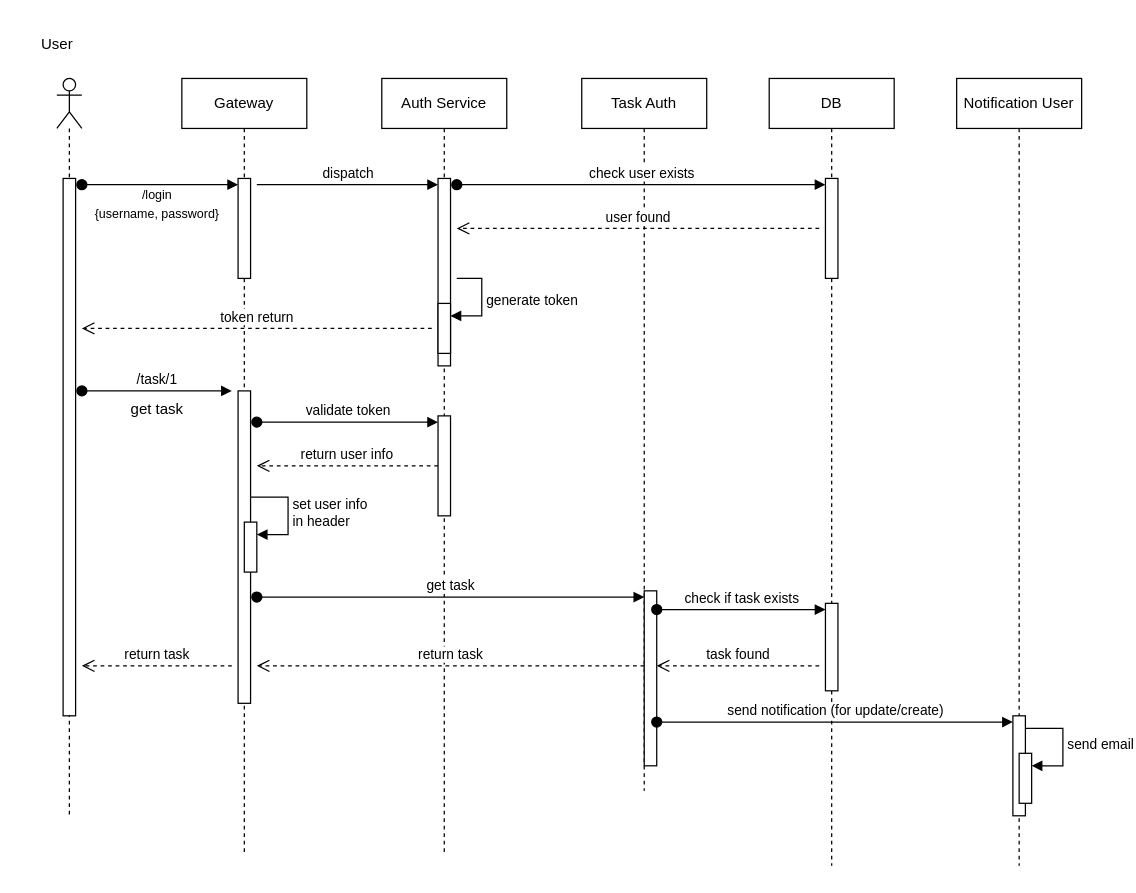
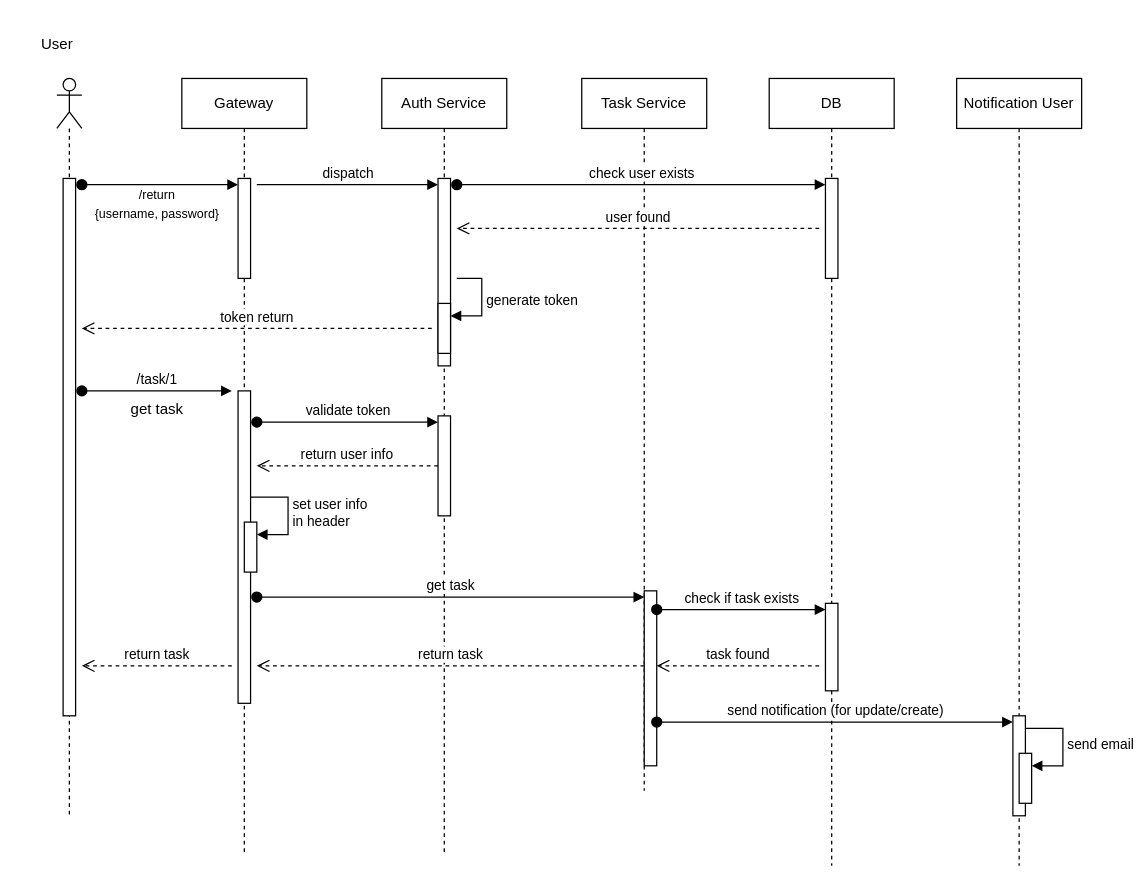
(644, 103) -> (644, 103)
(158, 203) -> (158, 203)
